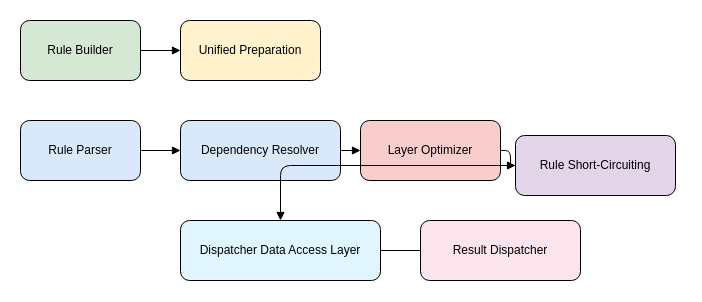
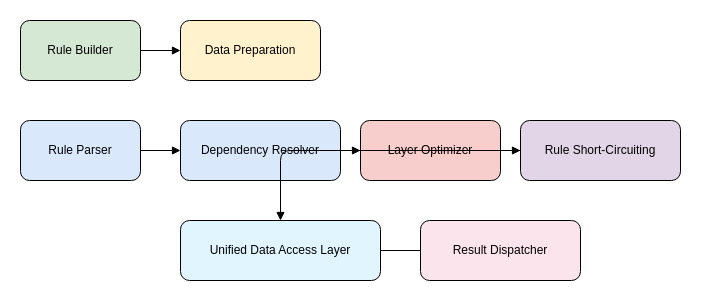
(251, 51) -> (251, 51)
(596, 166) -> (601, 151)
(281, 251) -> (281, 251)
